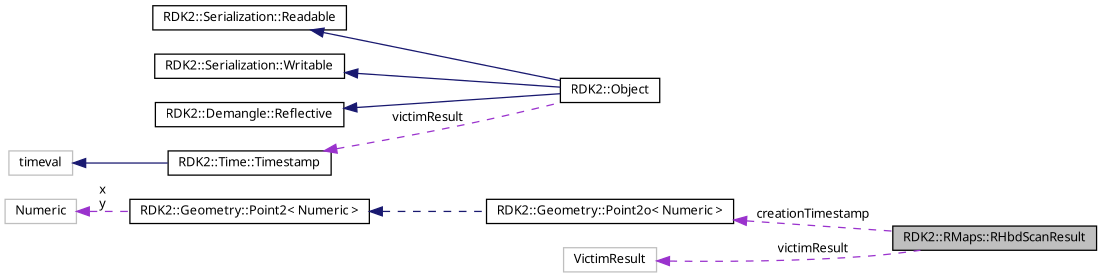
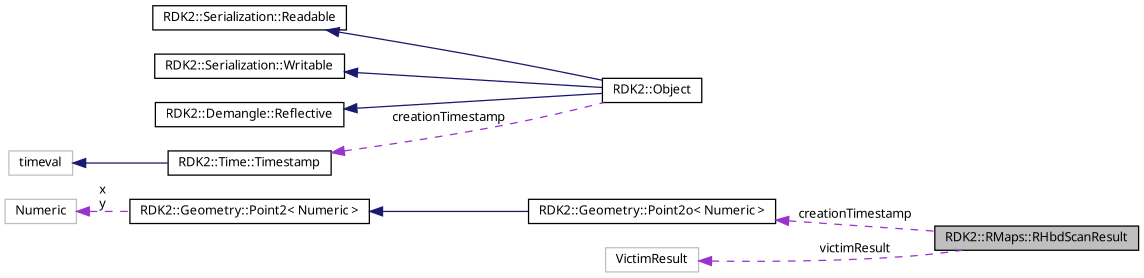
(428, 118) -> (449, 118)
(434, 211) -> (456, 211)
